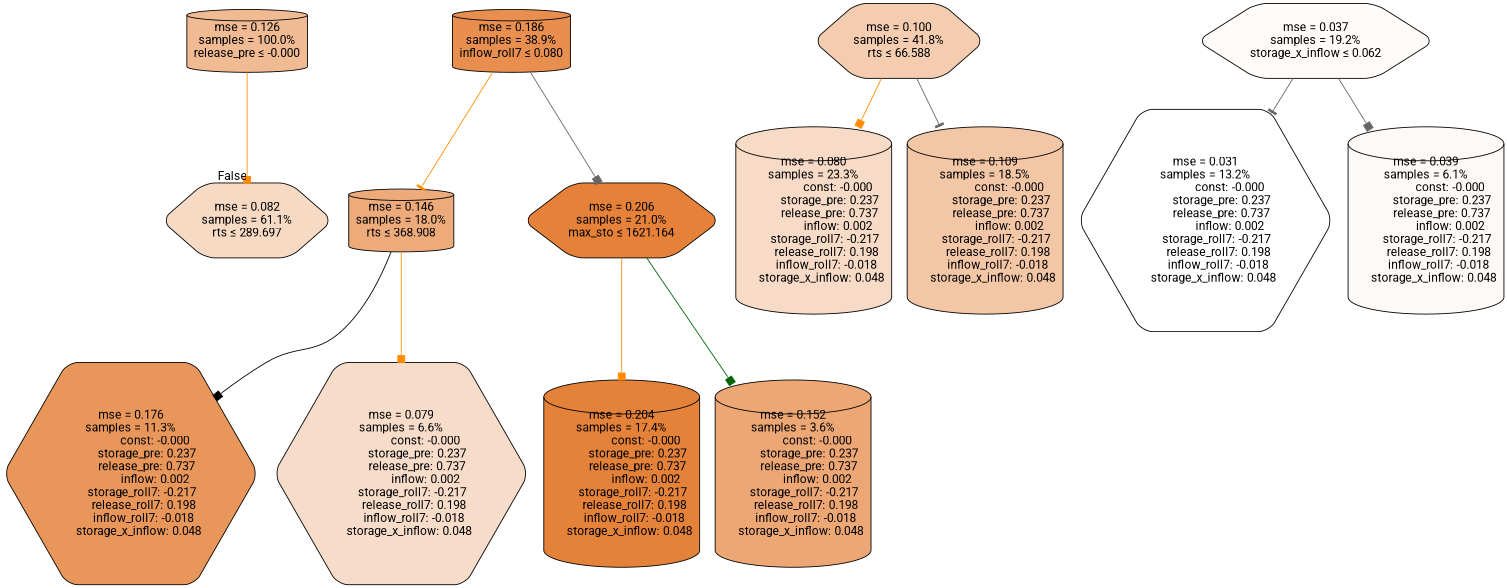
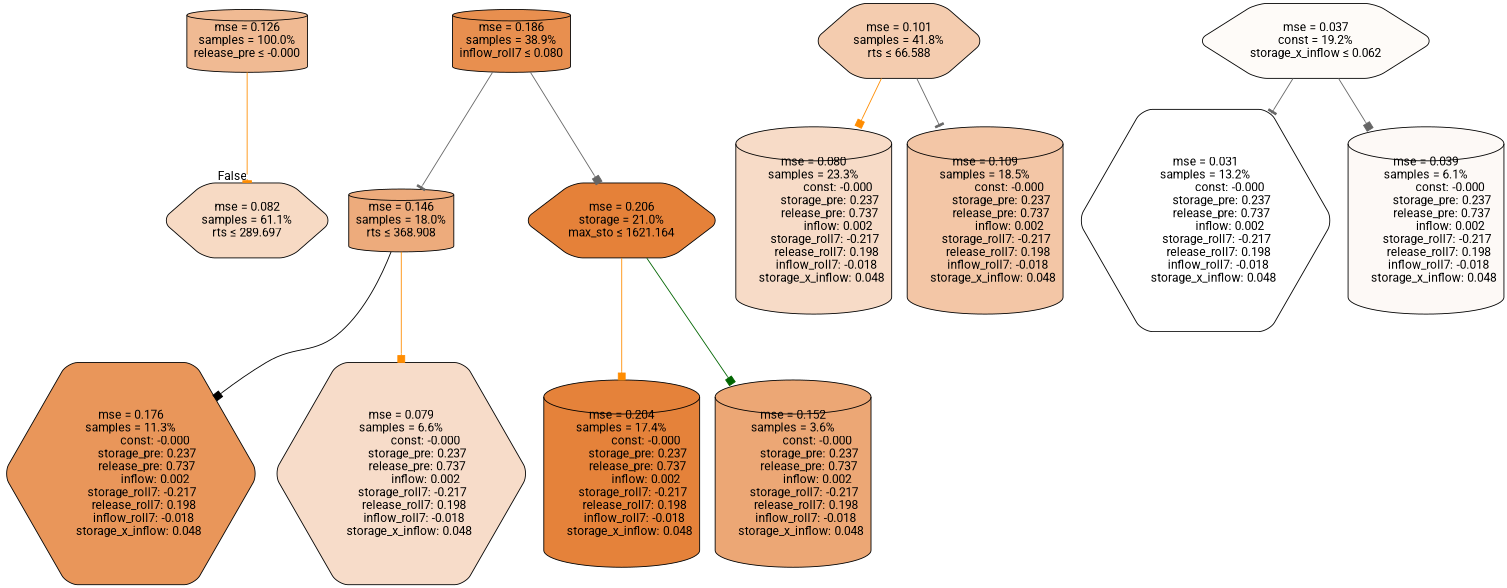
(899, 41) -> (899, 41)
(1316, 41) -> (1316, 41)
(247, 123) -> (247, 123)
(458, 129) -> (458, 129)
(622, 220) -> (622, 220)
